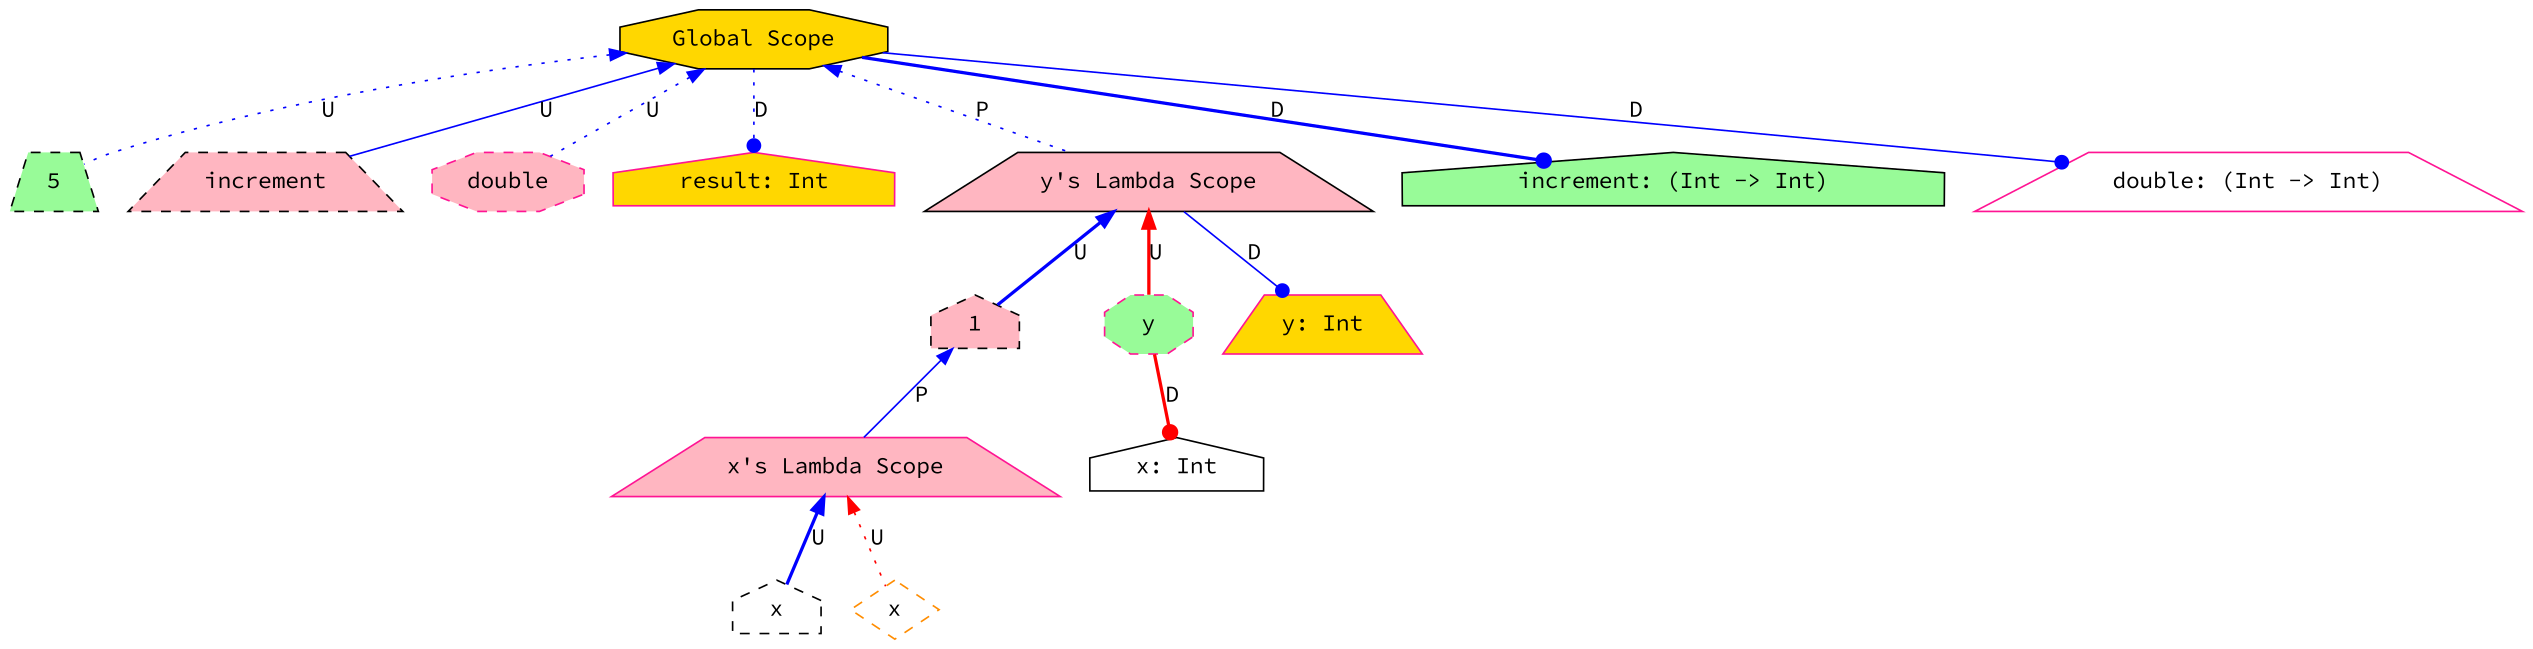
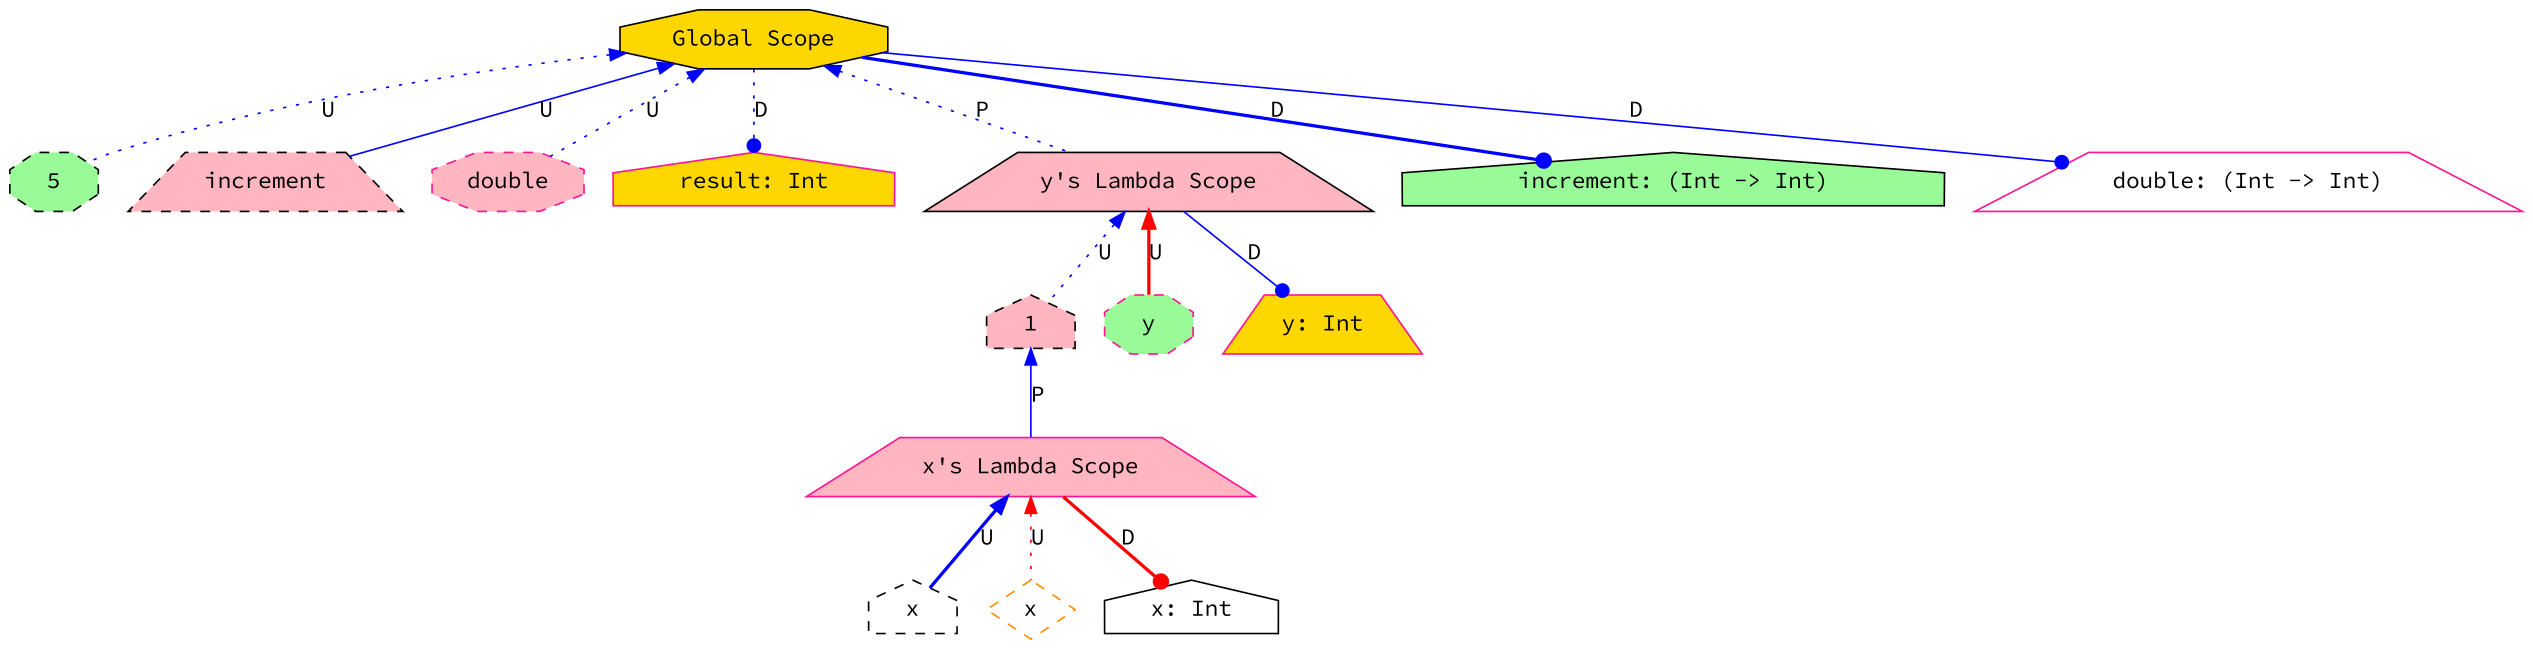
(54, 182) -> (54, 182)
(1049, 263) -> (1081, 264)
(1162, 390) -> (1109, 537)
